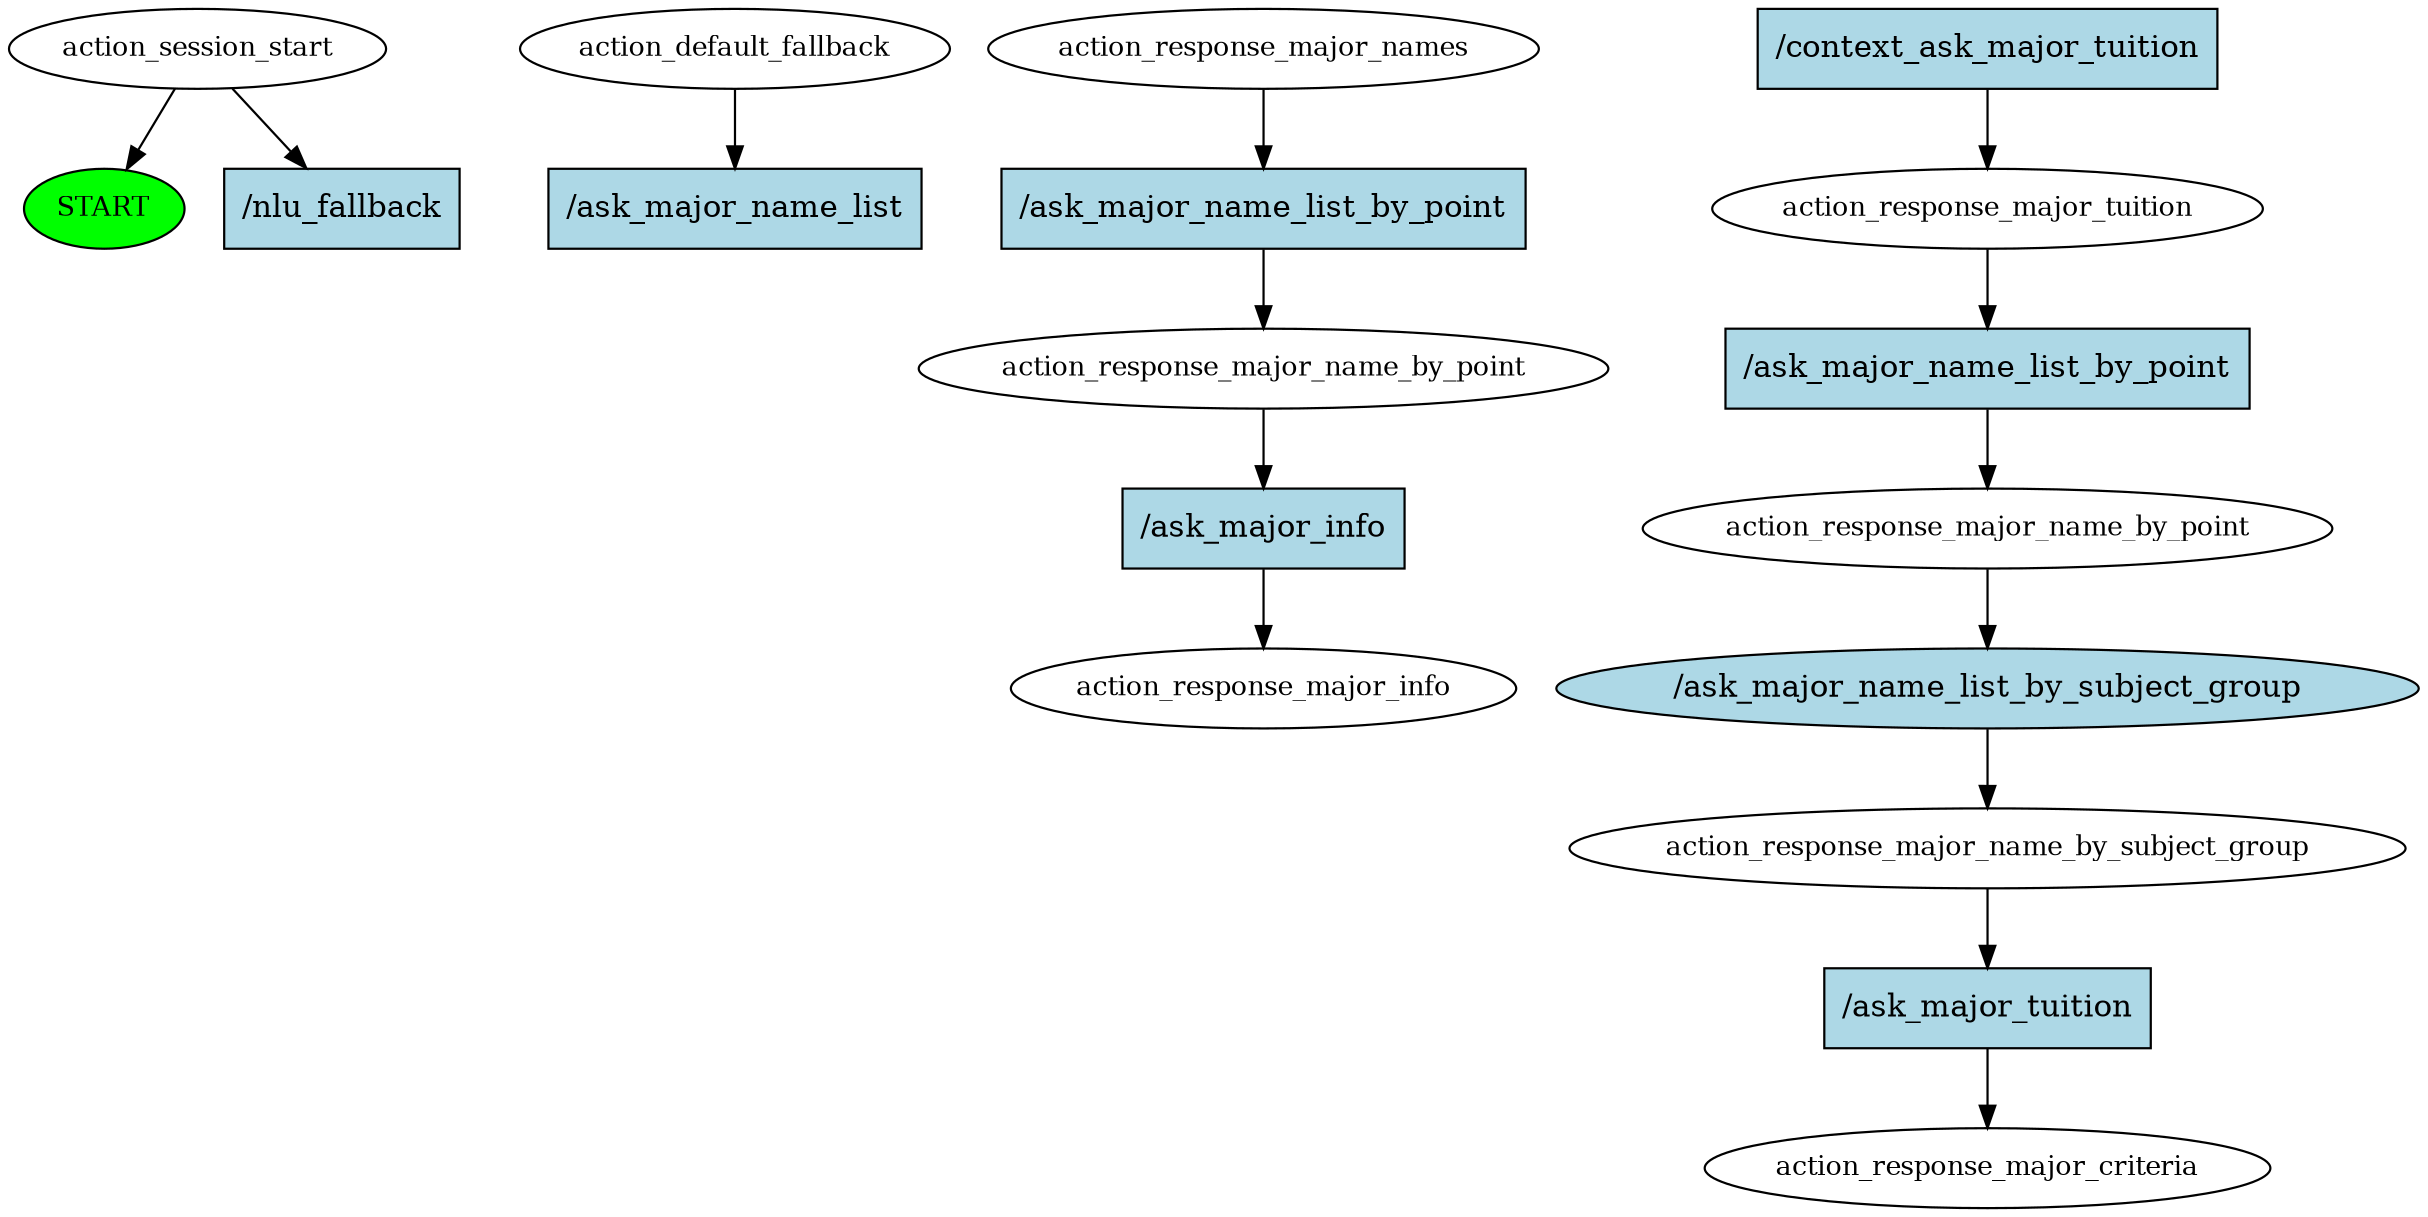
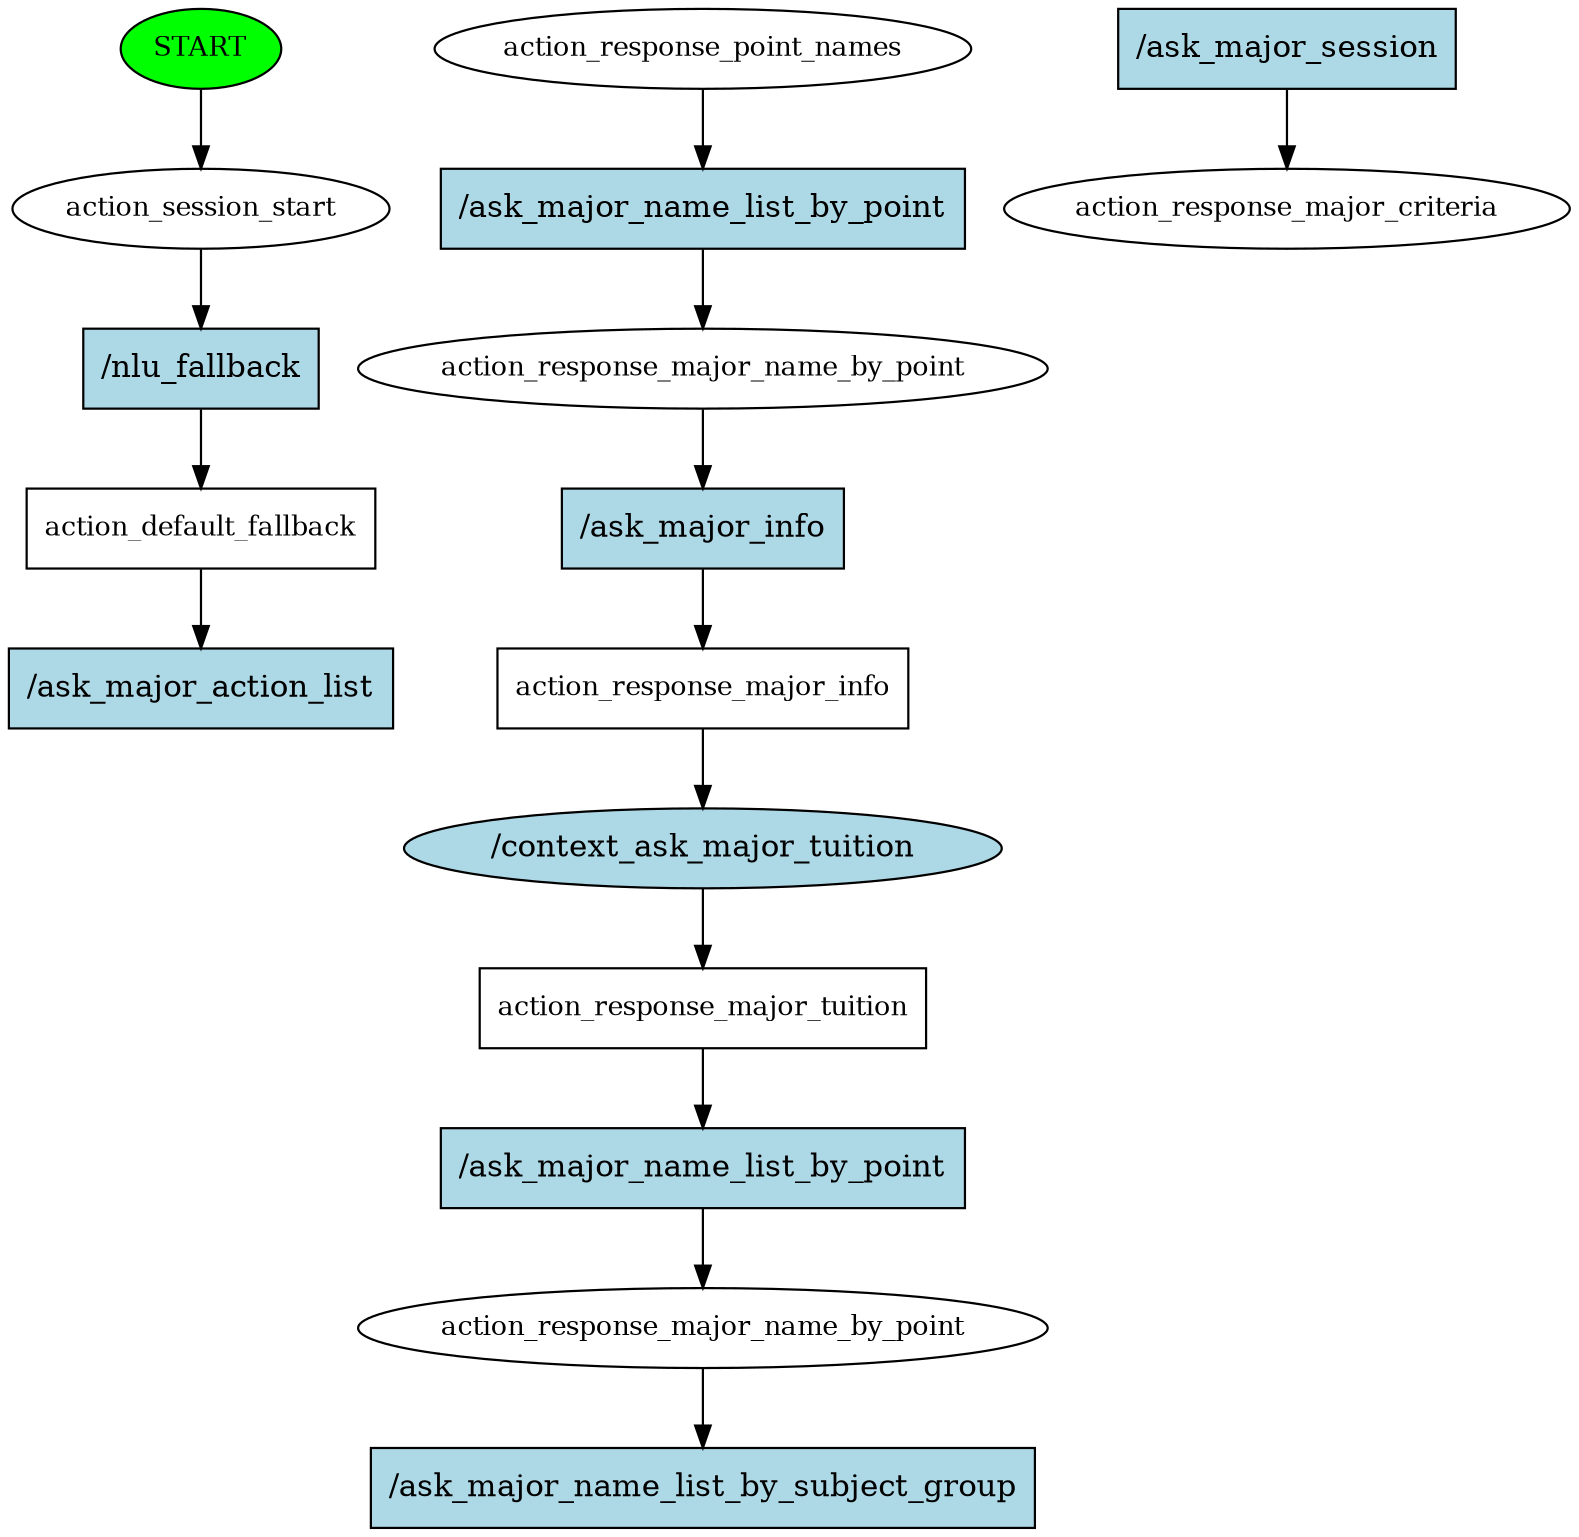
(735, 49) -> (201, 529)
(1264, 49) -> (703, 49)
(1988, 49) -> (703, 848)
(157, 119) -> (201, 118)
(735, 209) -> (201, 688)
(1988, 209) -> (703, 1008)
none -> (201, 438)
(1264, 688) -> (703, 688)
(1988, 688) -> (703, 1488)
none -> (703, 758)
(1988, 848) -> none
(1988, 1008) -> (1287, 49)
